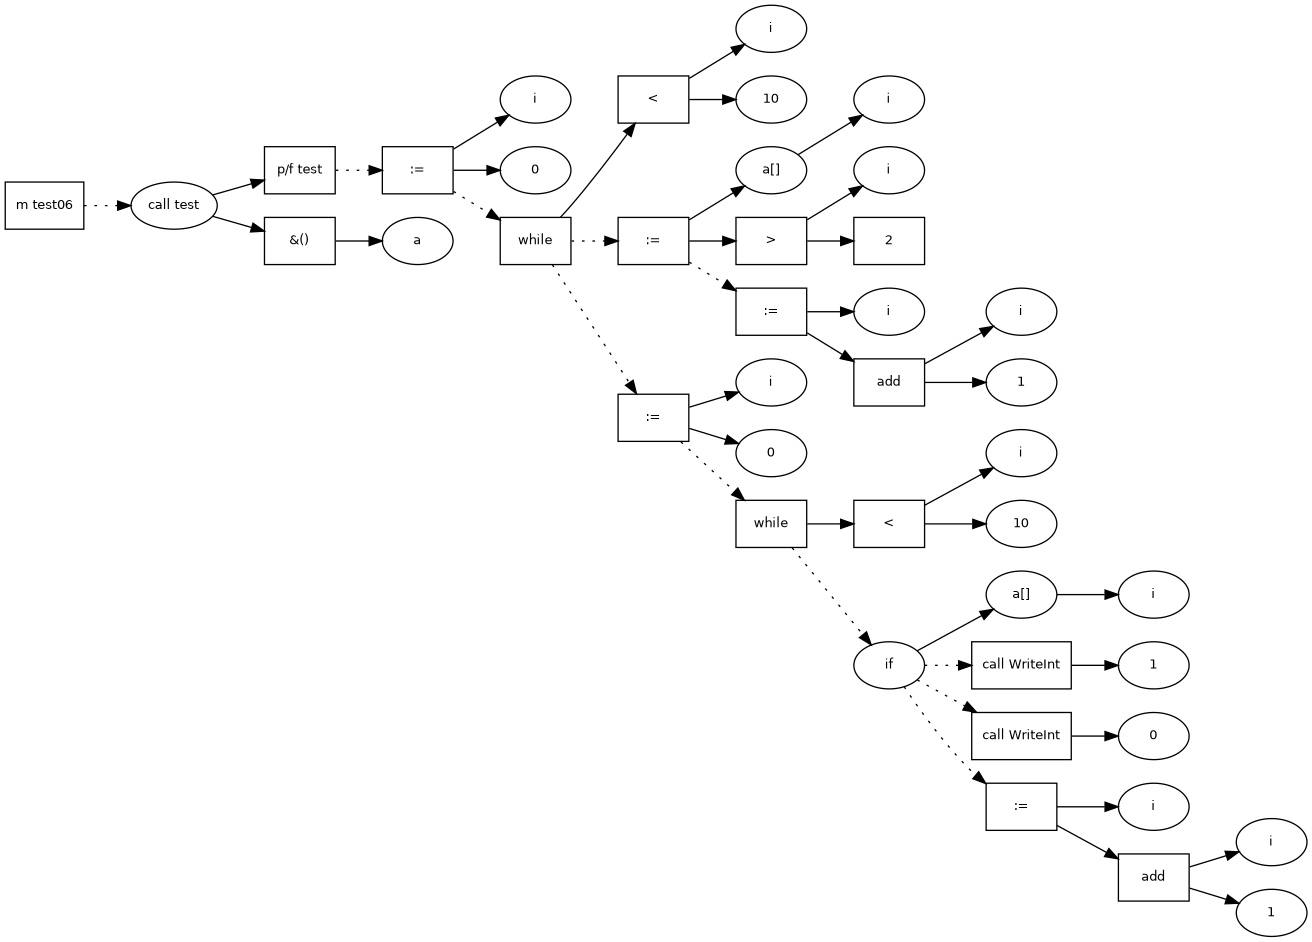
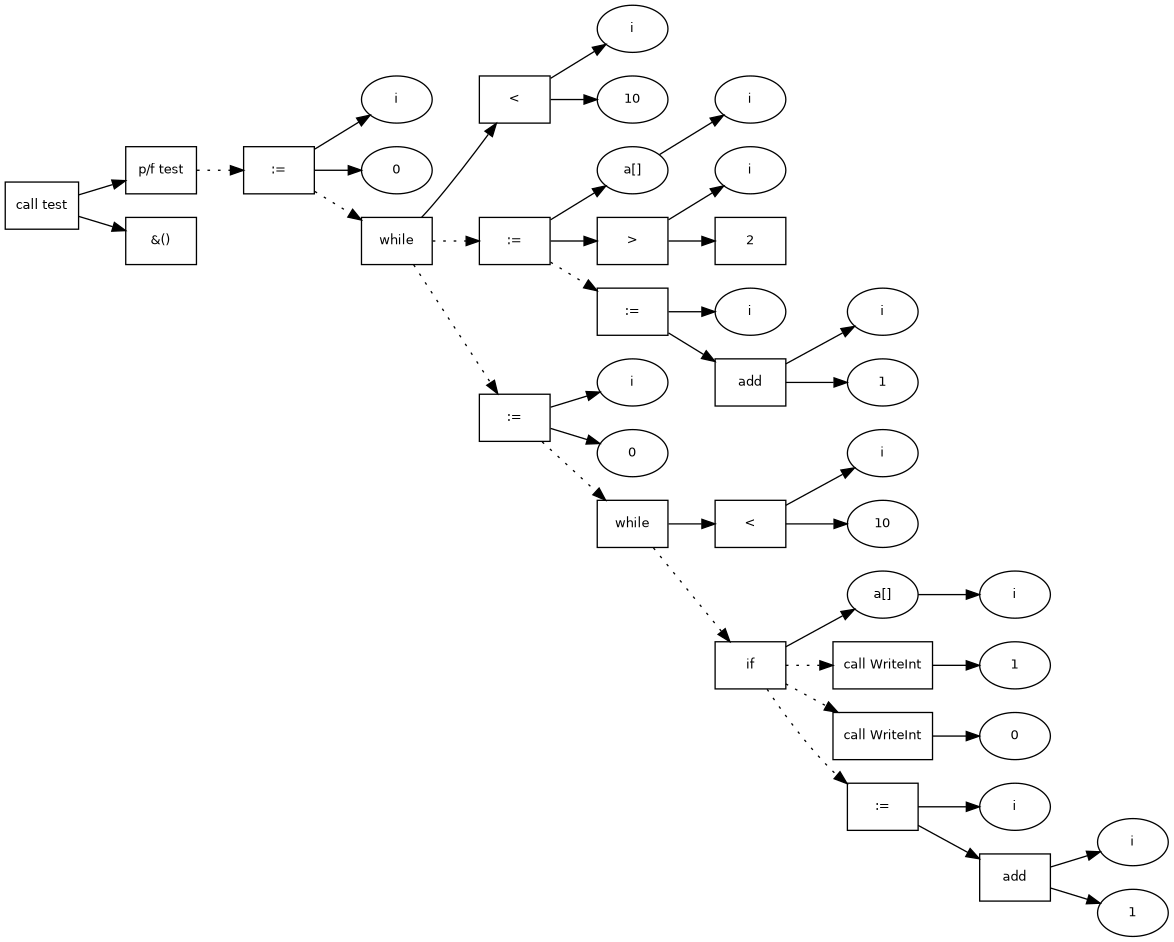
(45, 206) -> none
(174, 206) -> (42, 206)
(418, 241) -> none
(889, 665) -> (750, 665)
